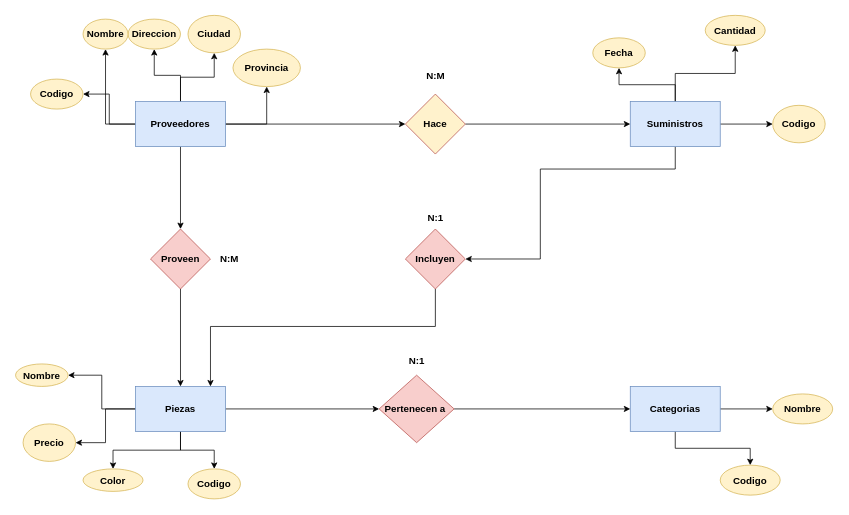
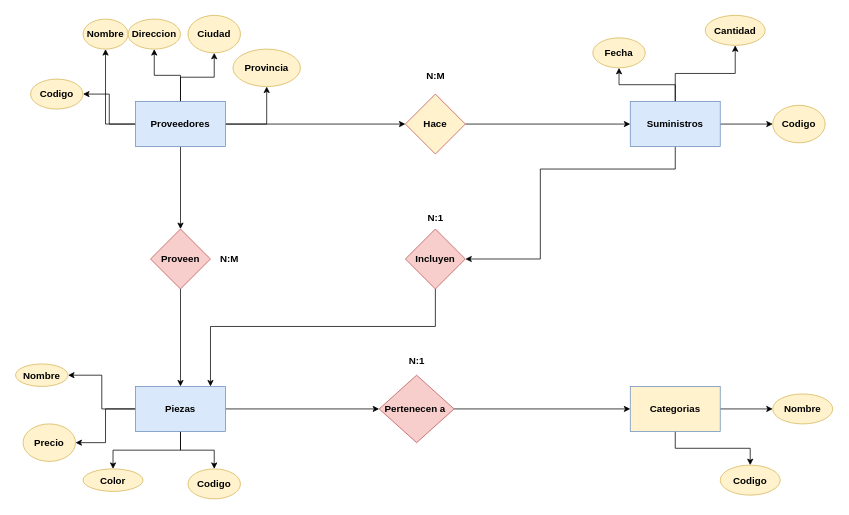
(675, 409) -> (675, 409)
